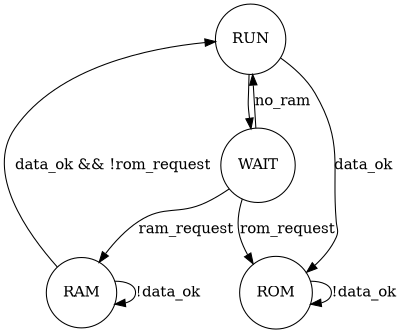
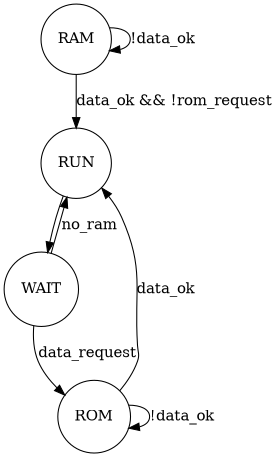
(335, 157) -> (137, 293)
(162, 212) -> none
(288, 229) -> (88, 353)
